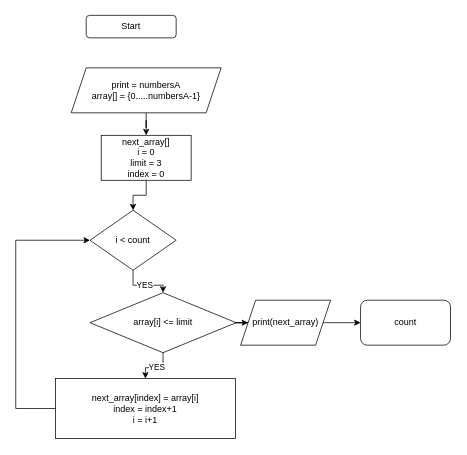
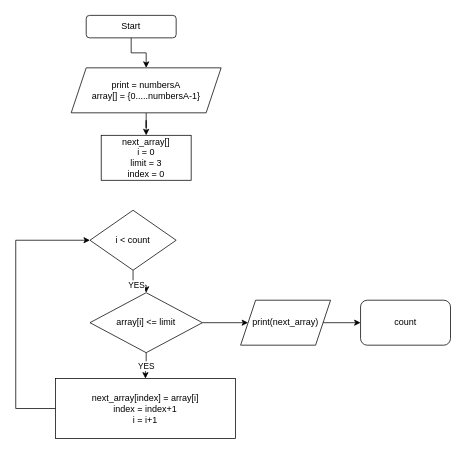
none -> (131, 46)
(142, 195) -> none
(163, 323) -> (146, 323)
